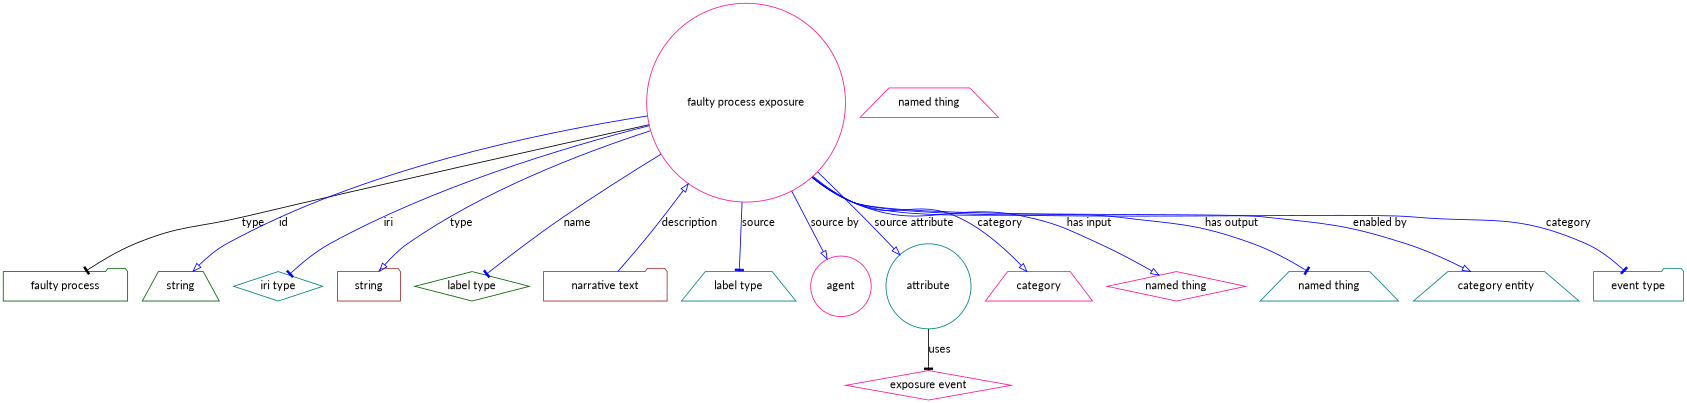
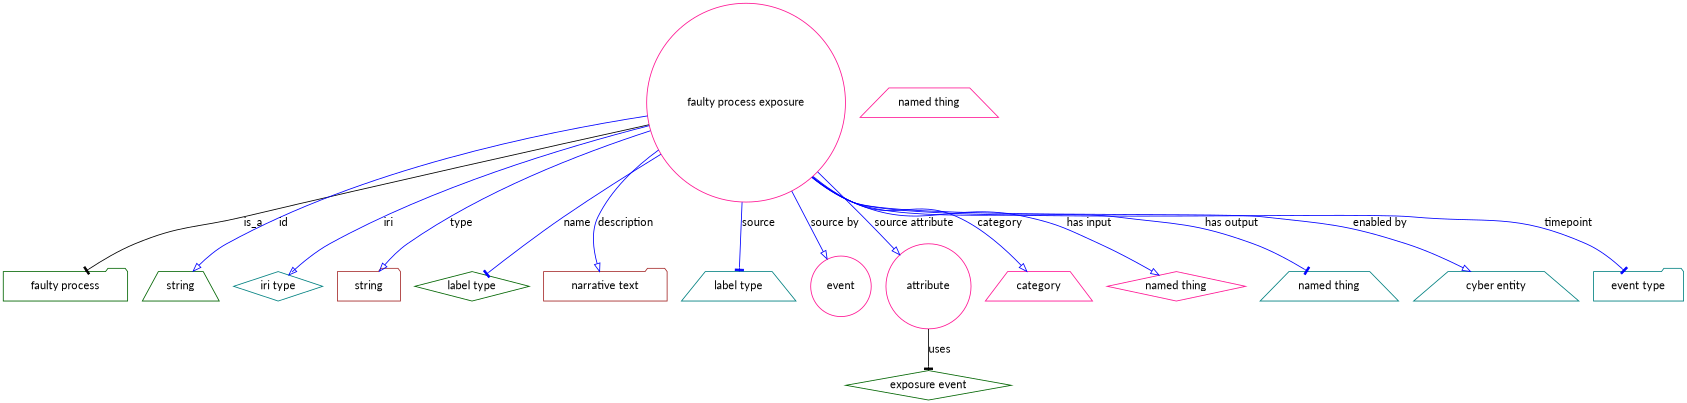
(464, 183) -> (464, 183)
(253, 223) -> (253, 223)
(1569, 223) -> (1569, 223)
(651, 232) -> (609, 198)
(841, 286) -> (841, 286)
(928, 286) -> (928, 286)
(1496, 286) -> (1496, 286)
(928, 385) -> (928, 385)
